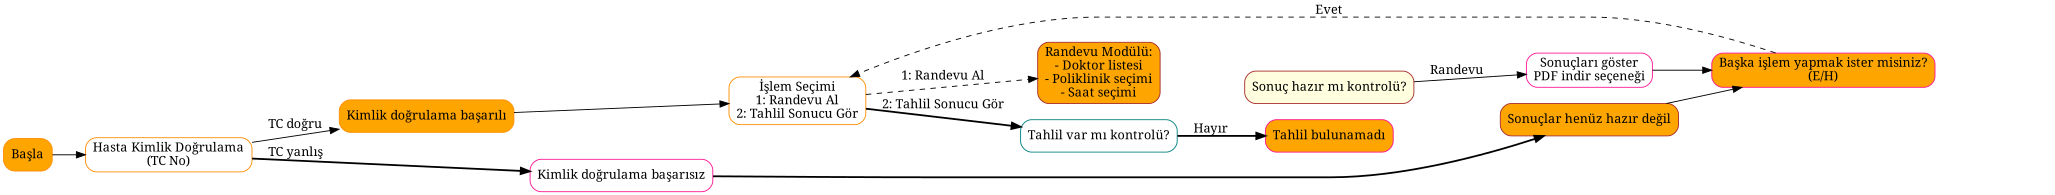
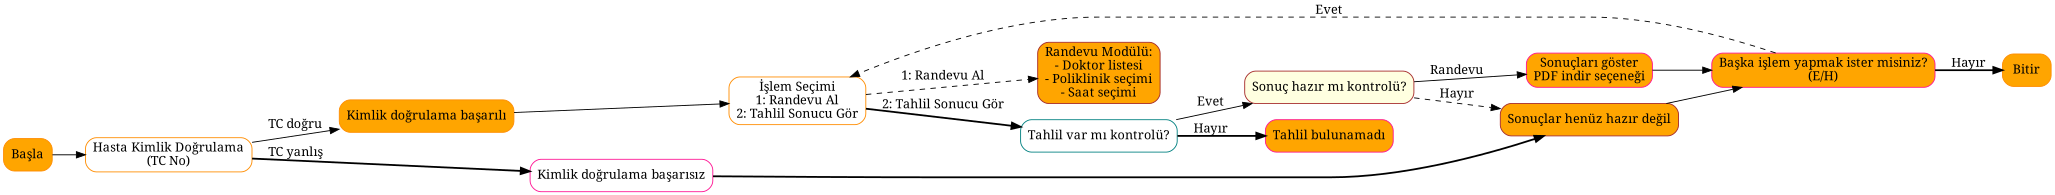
(1589, 70) -> (1589, 70)
none -> (2027, 70)
none -> (1453, 103)
none -> (1210, 113)
